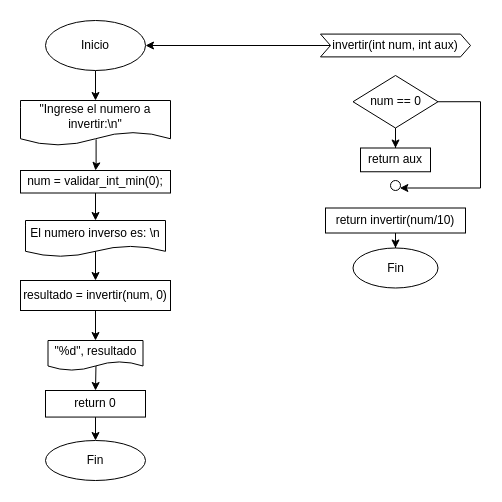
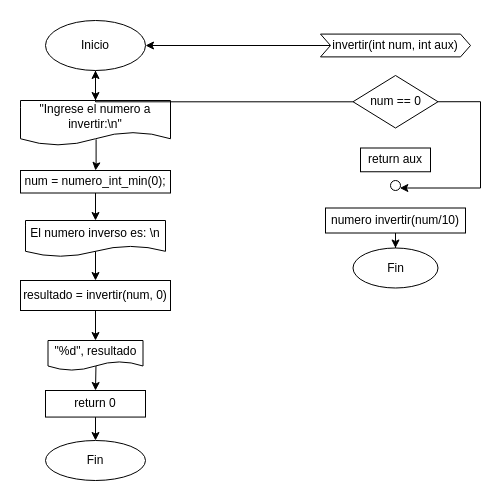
(396, 142) -> (223, 102)
(96, 182) -> (96, 182)
(396, 221) -> (396, 221)
